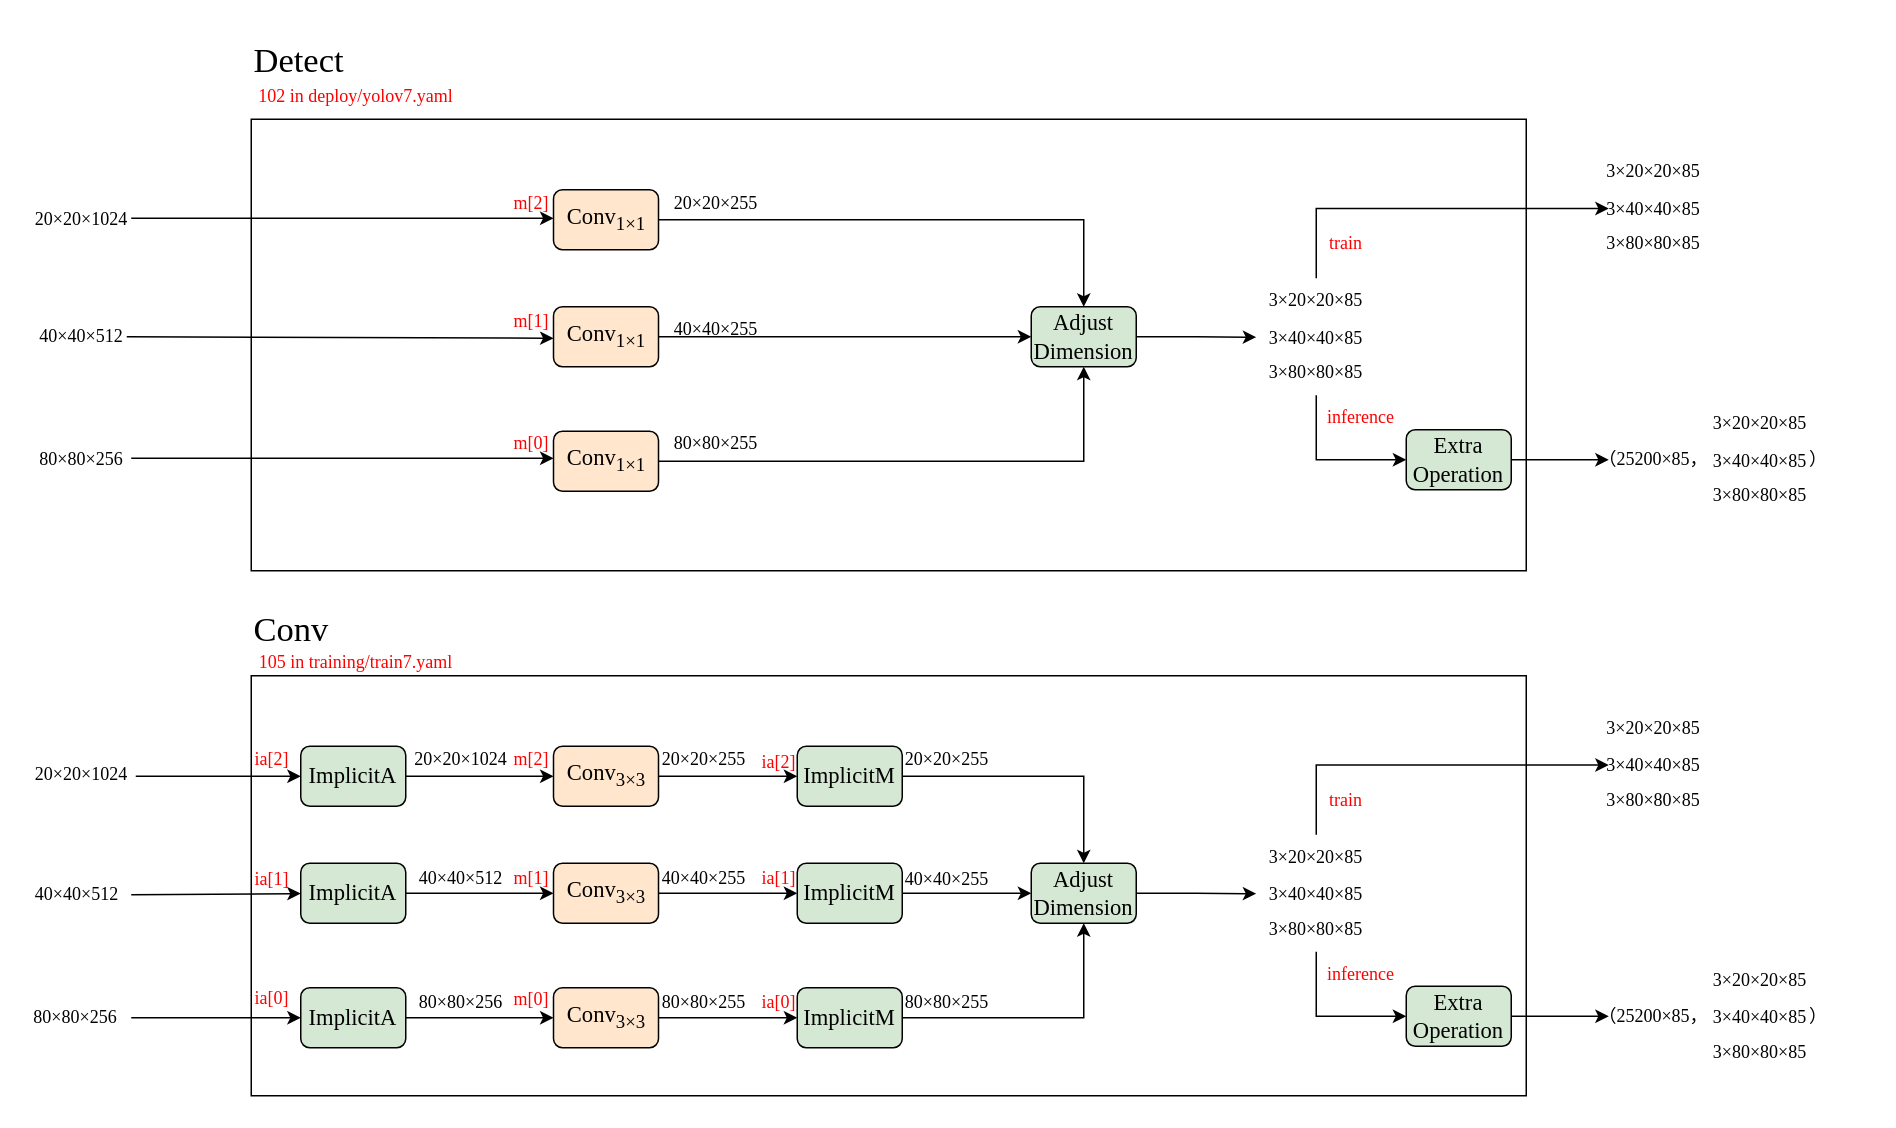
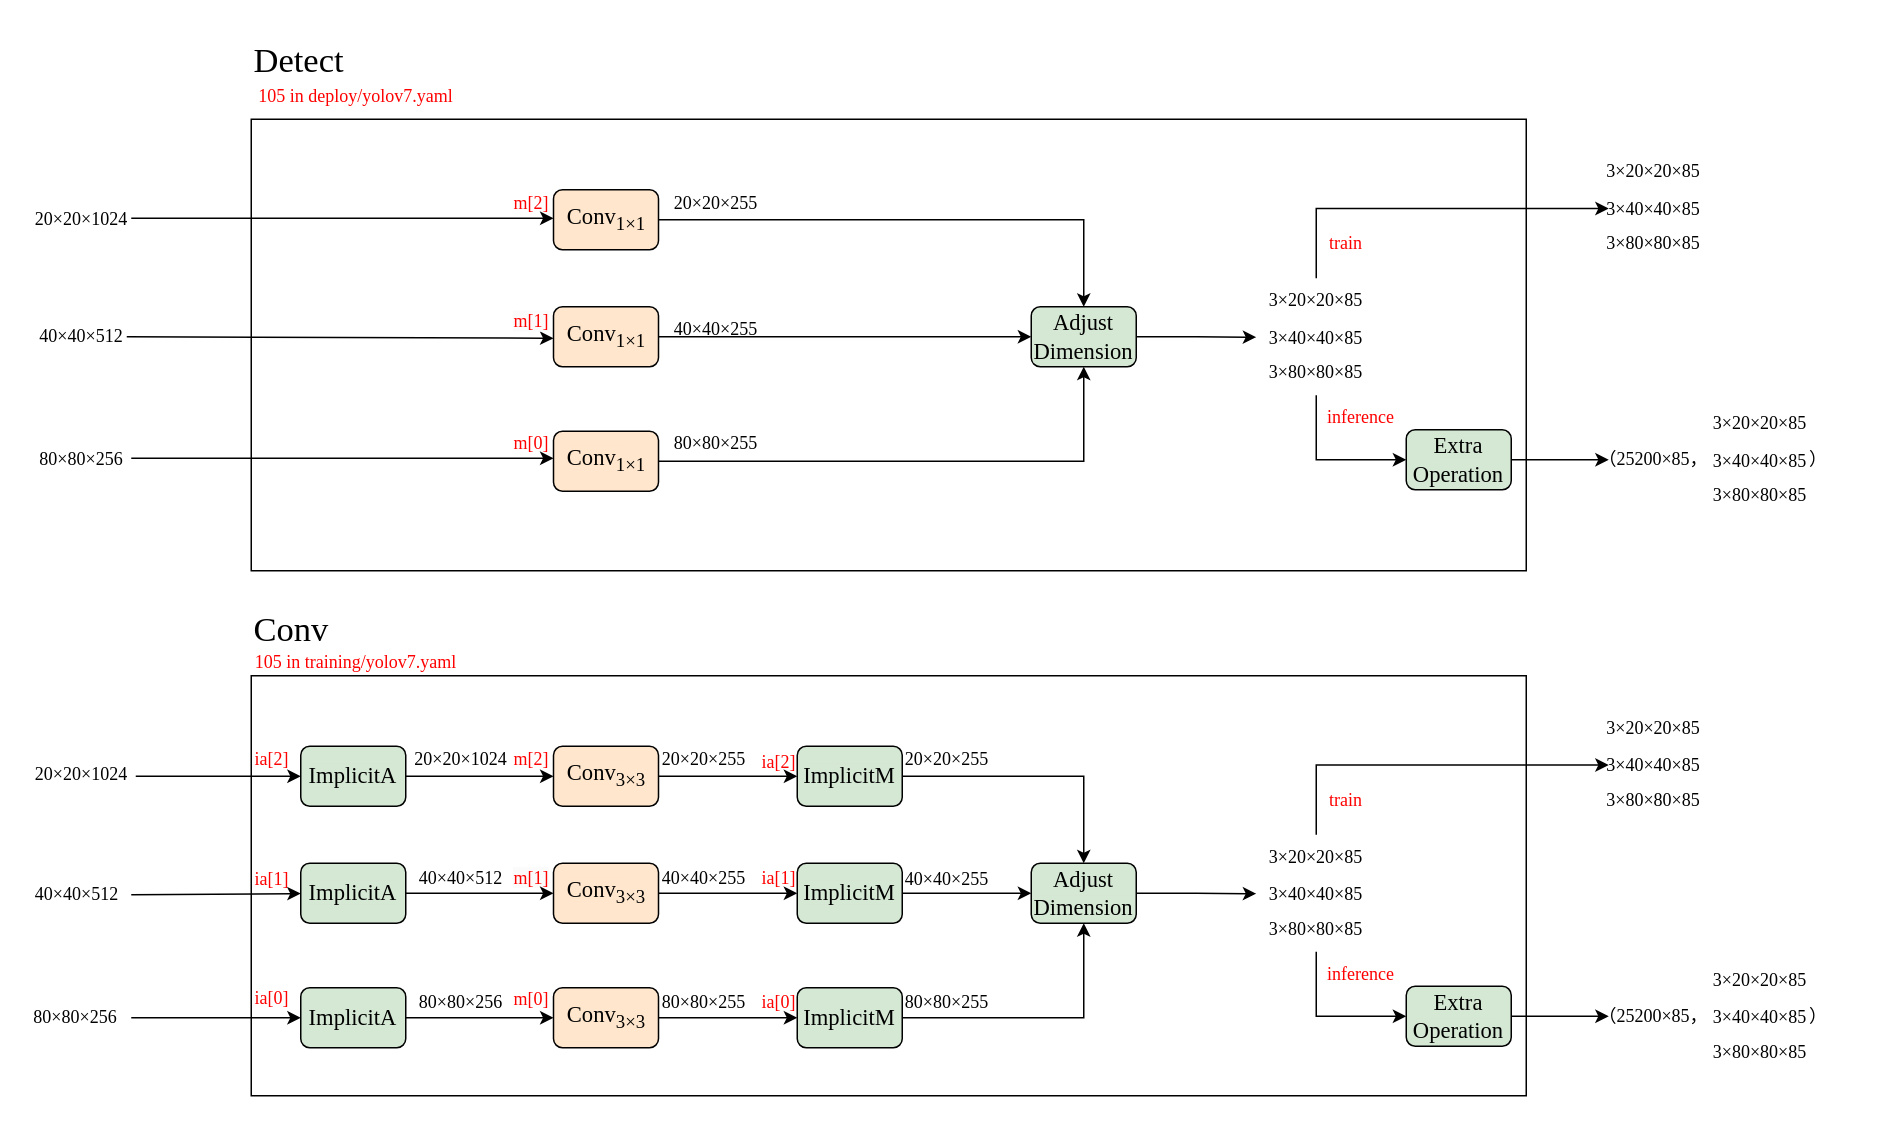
(356, 97) -> (356, 97)
(356, 662) -> (356, 662)
